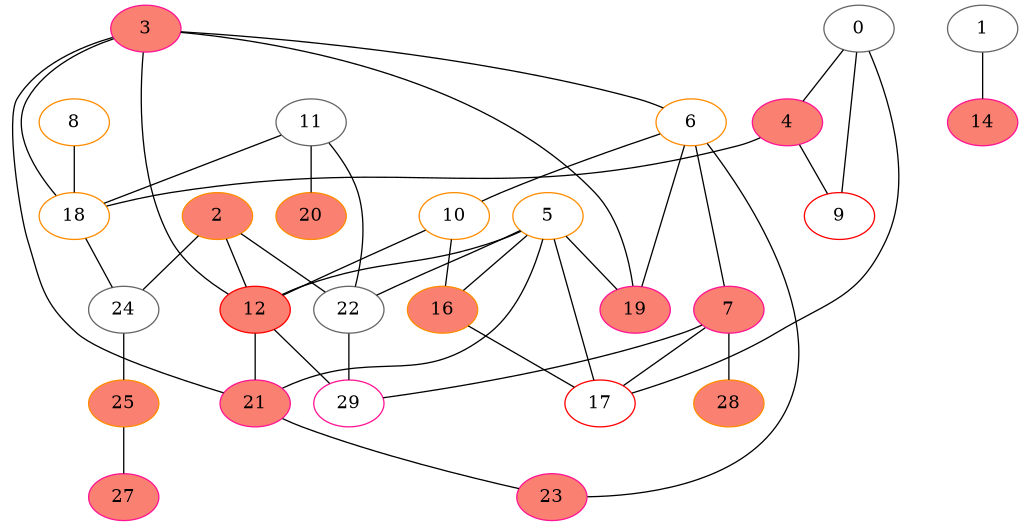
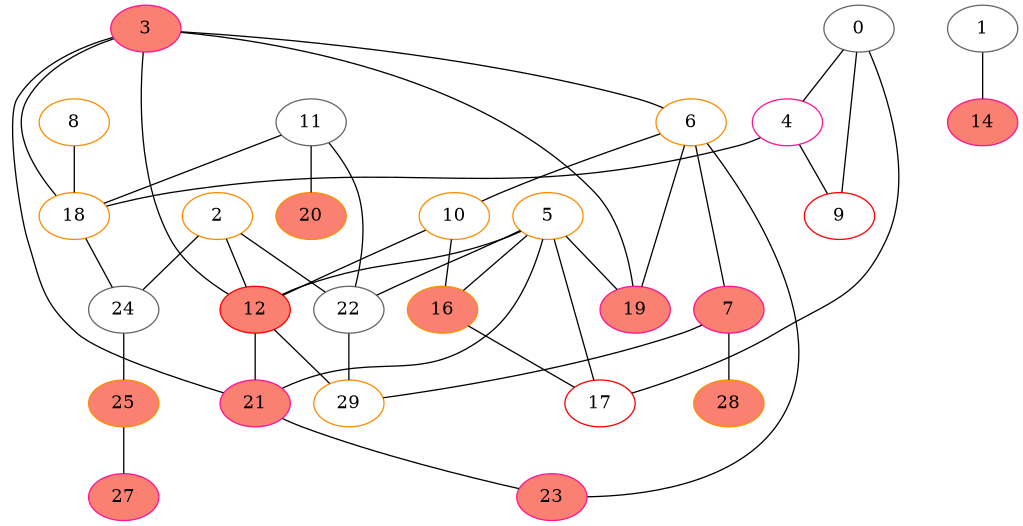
(787, 122) -> (787, 122)
(217, 216) -> (217, 216)
(664, 357) -> none
(349, 403) -> (349, 403)
